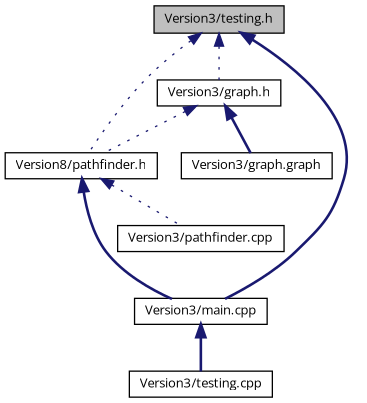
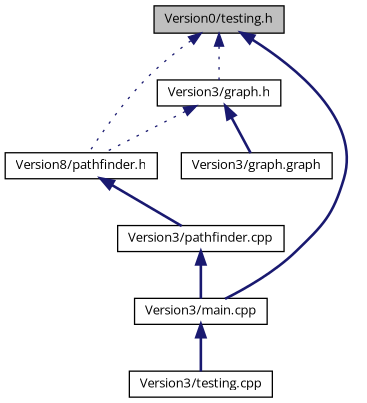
(219, 19) -> (219, 19)
(147, 206) -> (147, 206)
(112, 258) -> (201, 282)
